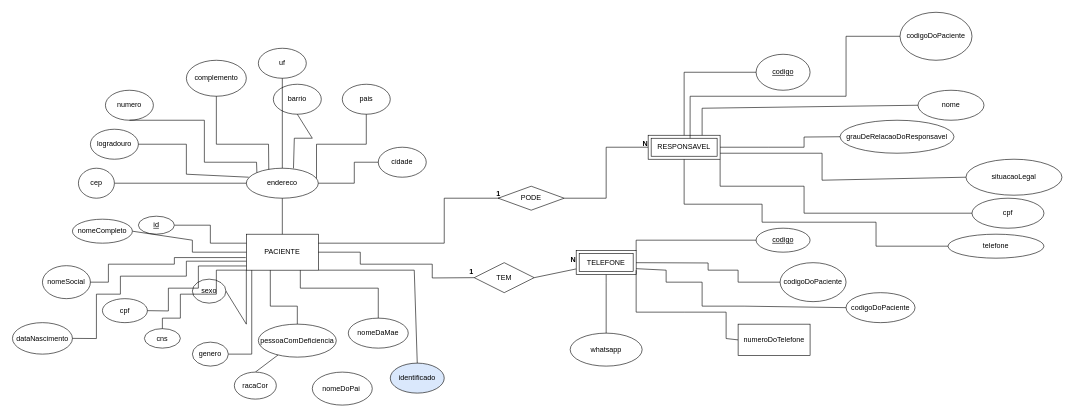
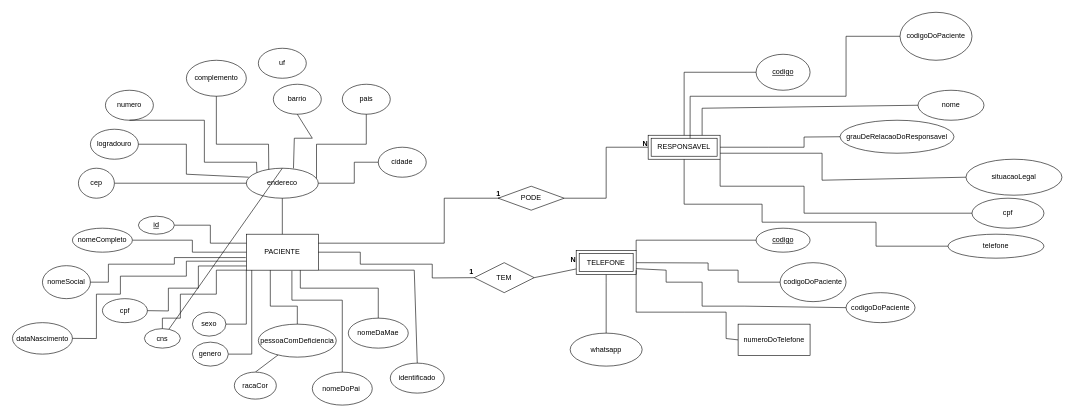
(282, 123) -> (226, 248)
(102, 231) -> (102, 240)
(209, 291) -> (209, 324)
none -> (339, 300)
(417, 378) -> (417, 378)
